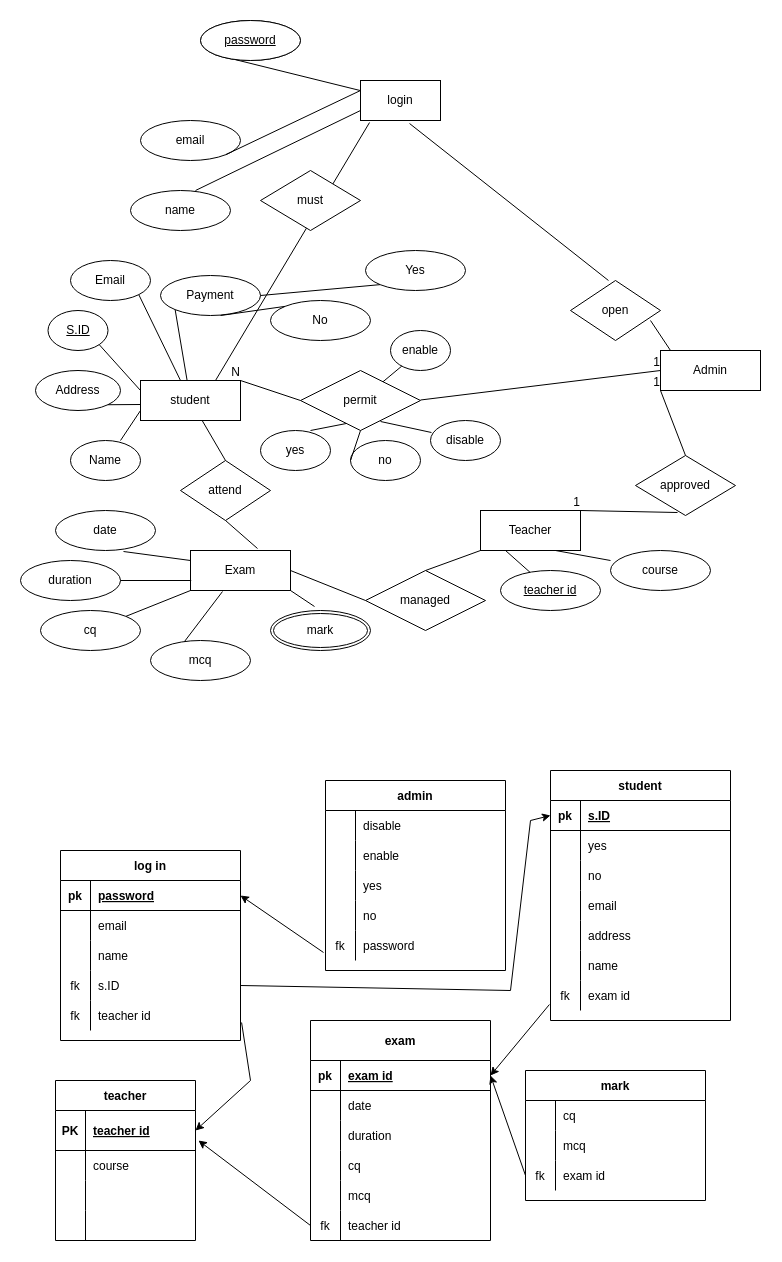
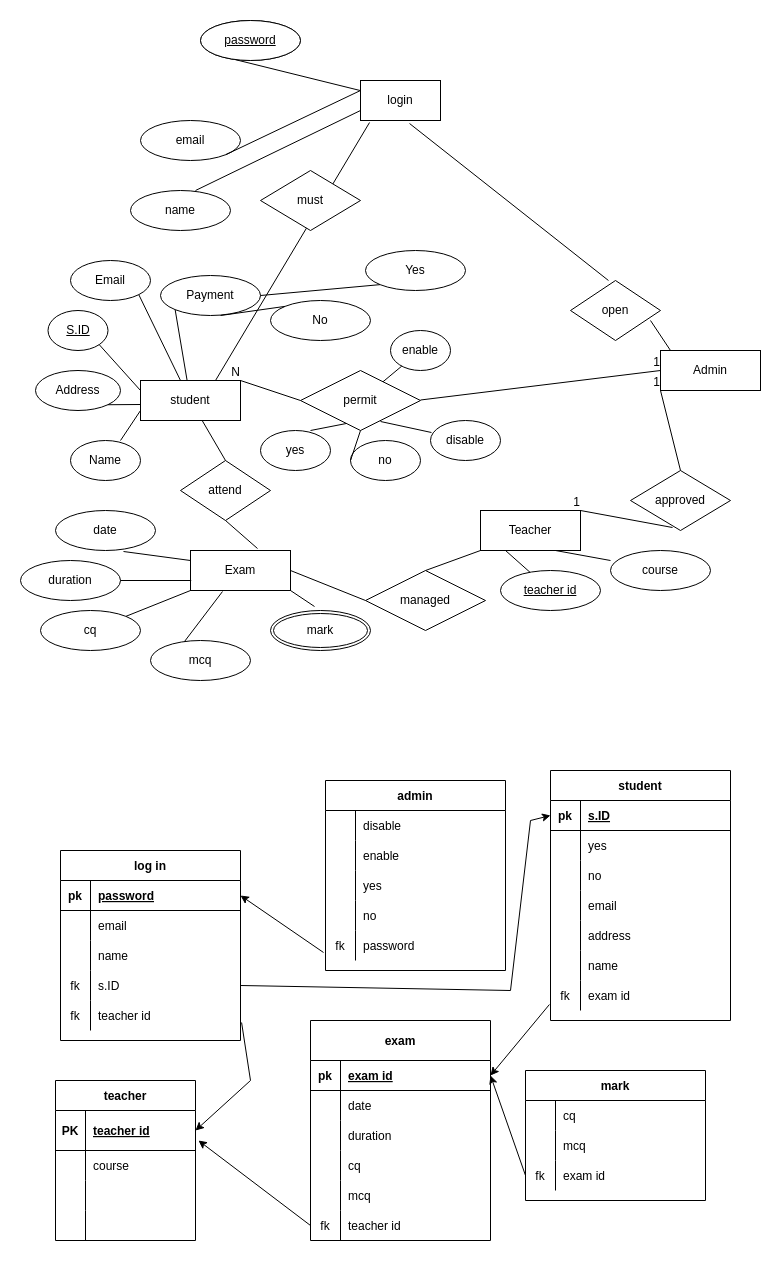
(686, 486) -> (681, 501)
